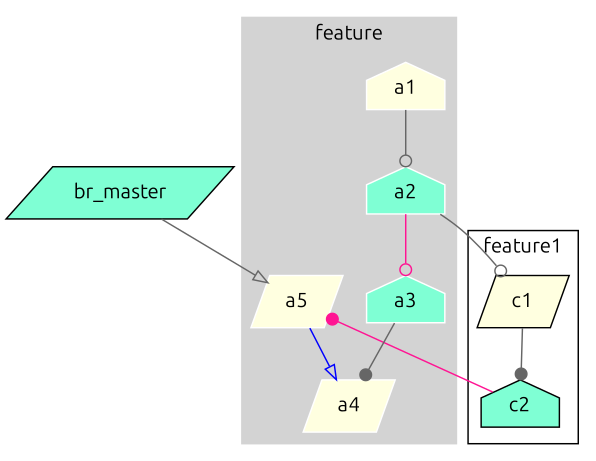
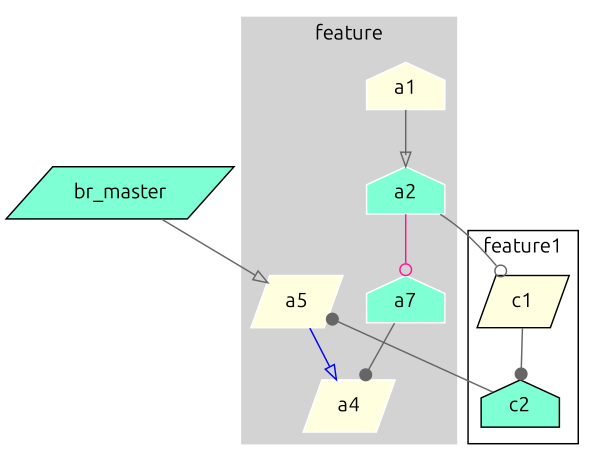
(406, 133) -> (406, 133)
(406, 302) -> (406, 302)
(415, 357) -> (415, 357)
